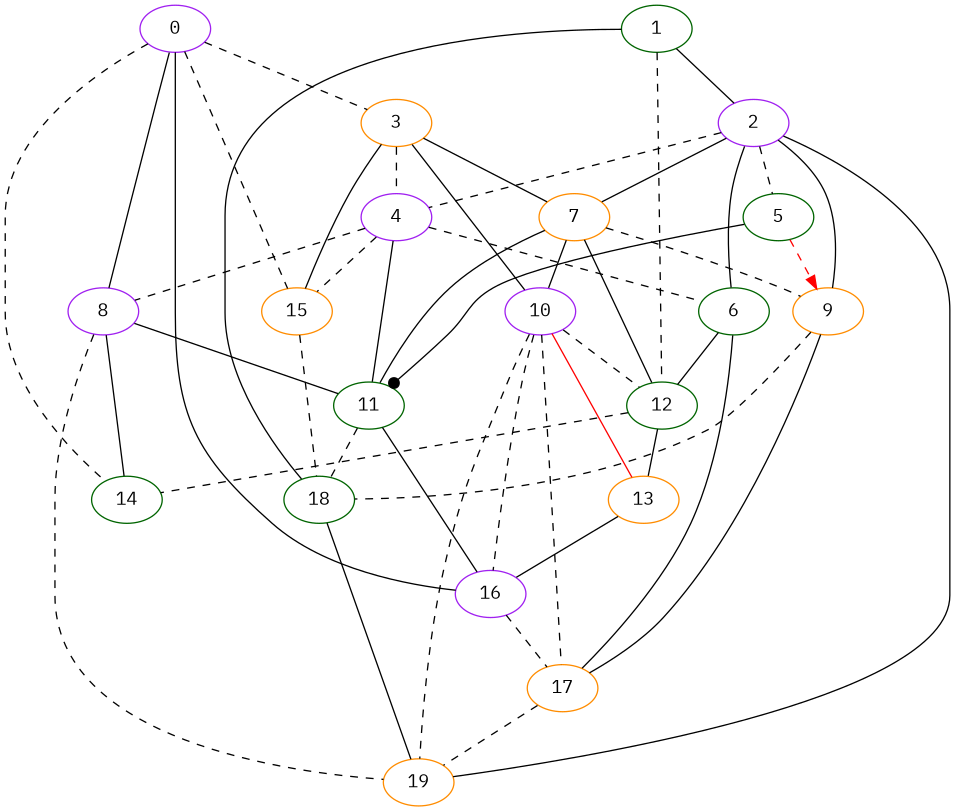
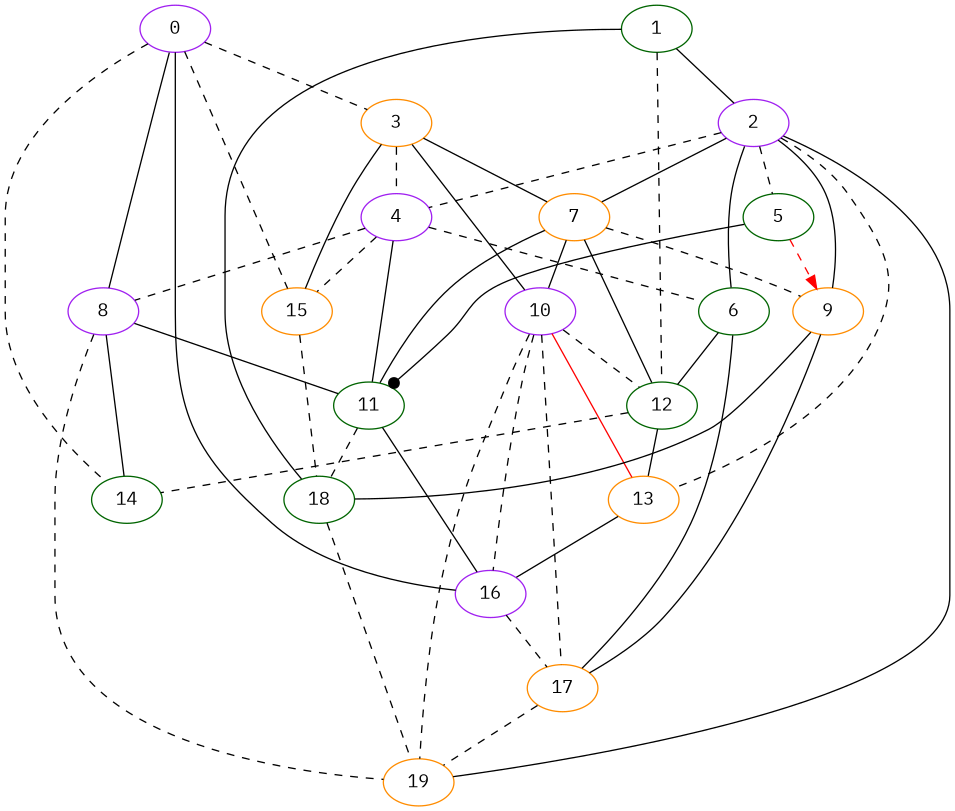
none -> (871, 342)
(605, 468) -> (605, 468)
(369, 641) -> (369, 641)
